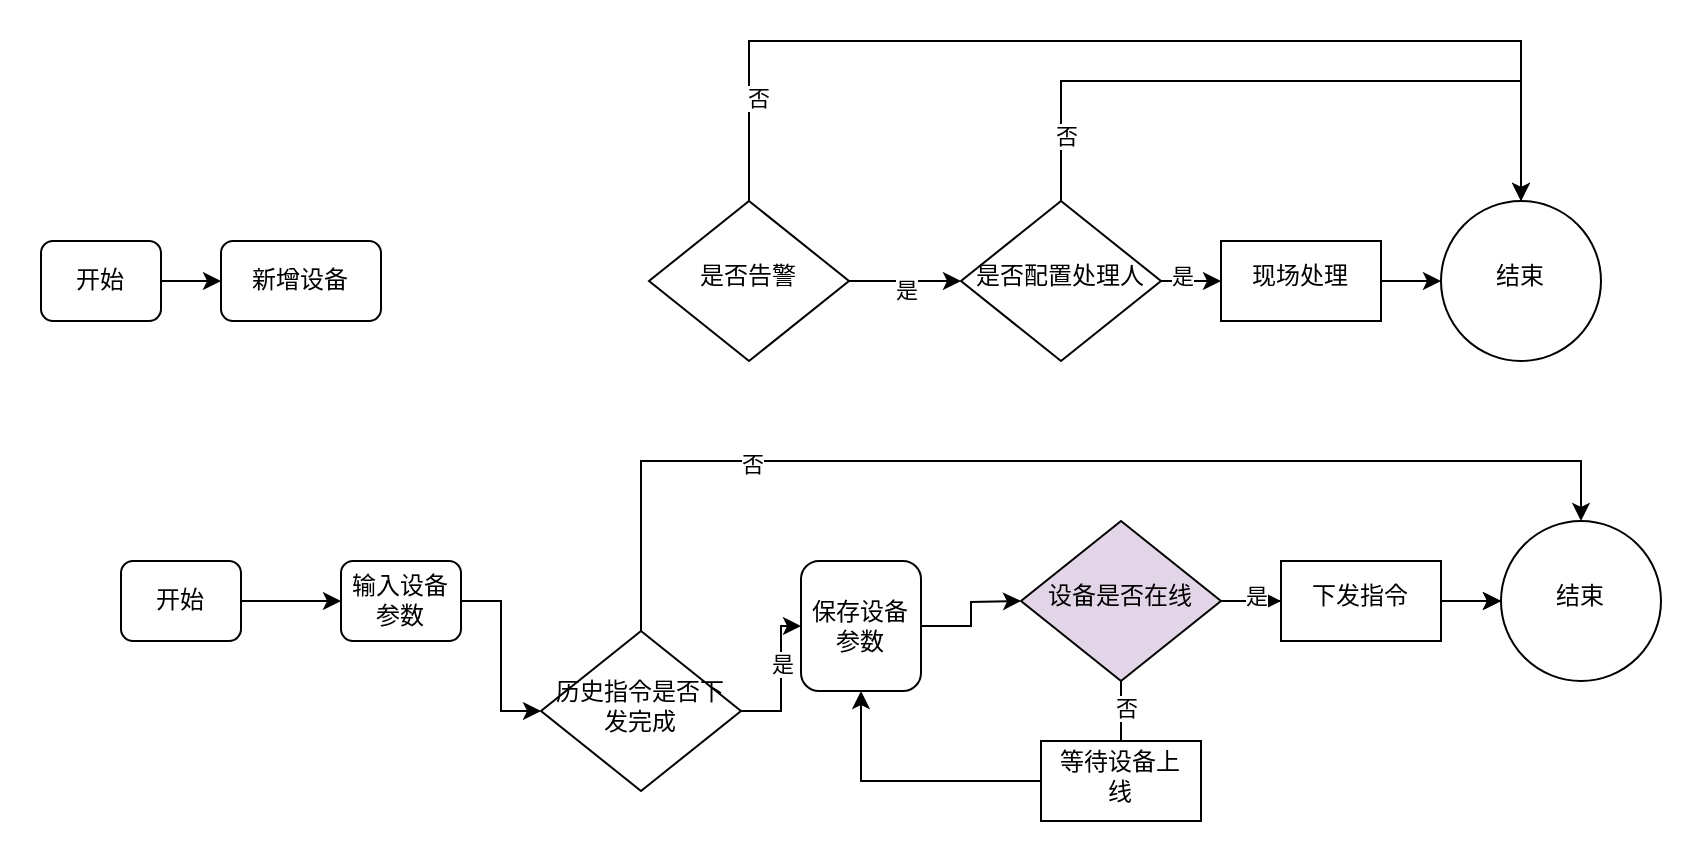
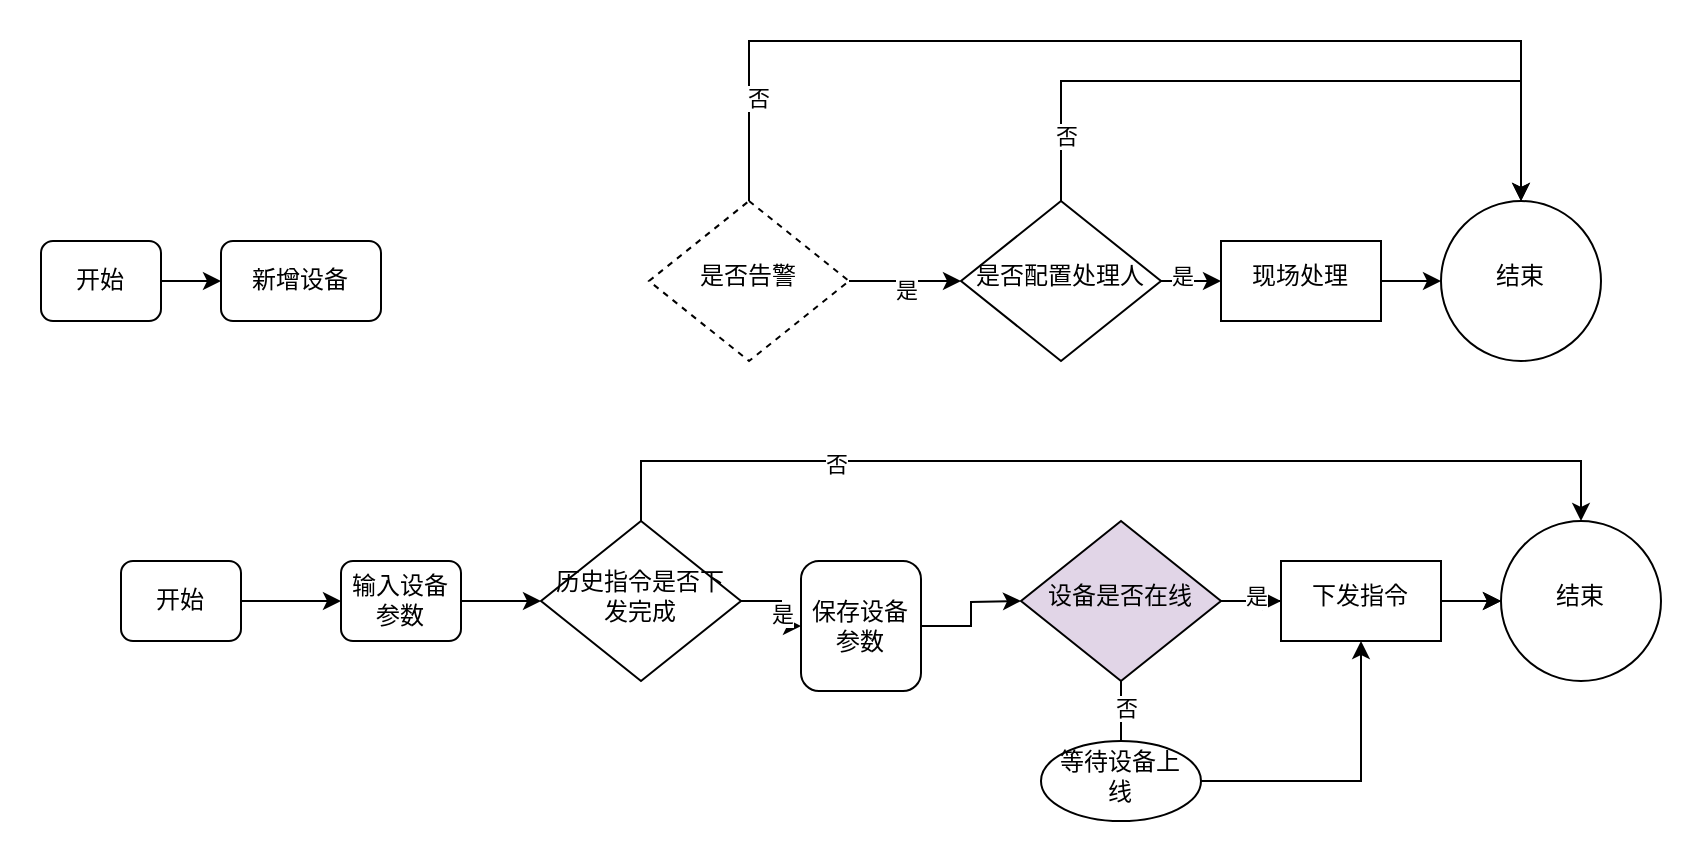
(749, 281) -> (749, 281)
(641, 711) -> (641, 601)
(913, 781) -> (1344, 781)
(1121, 781) -> (1121, 781)
